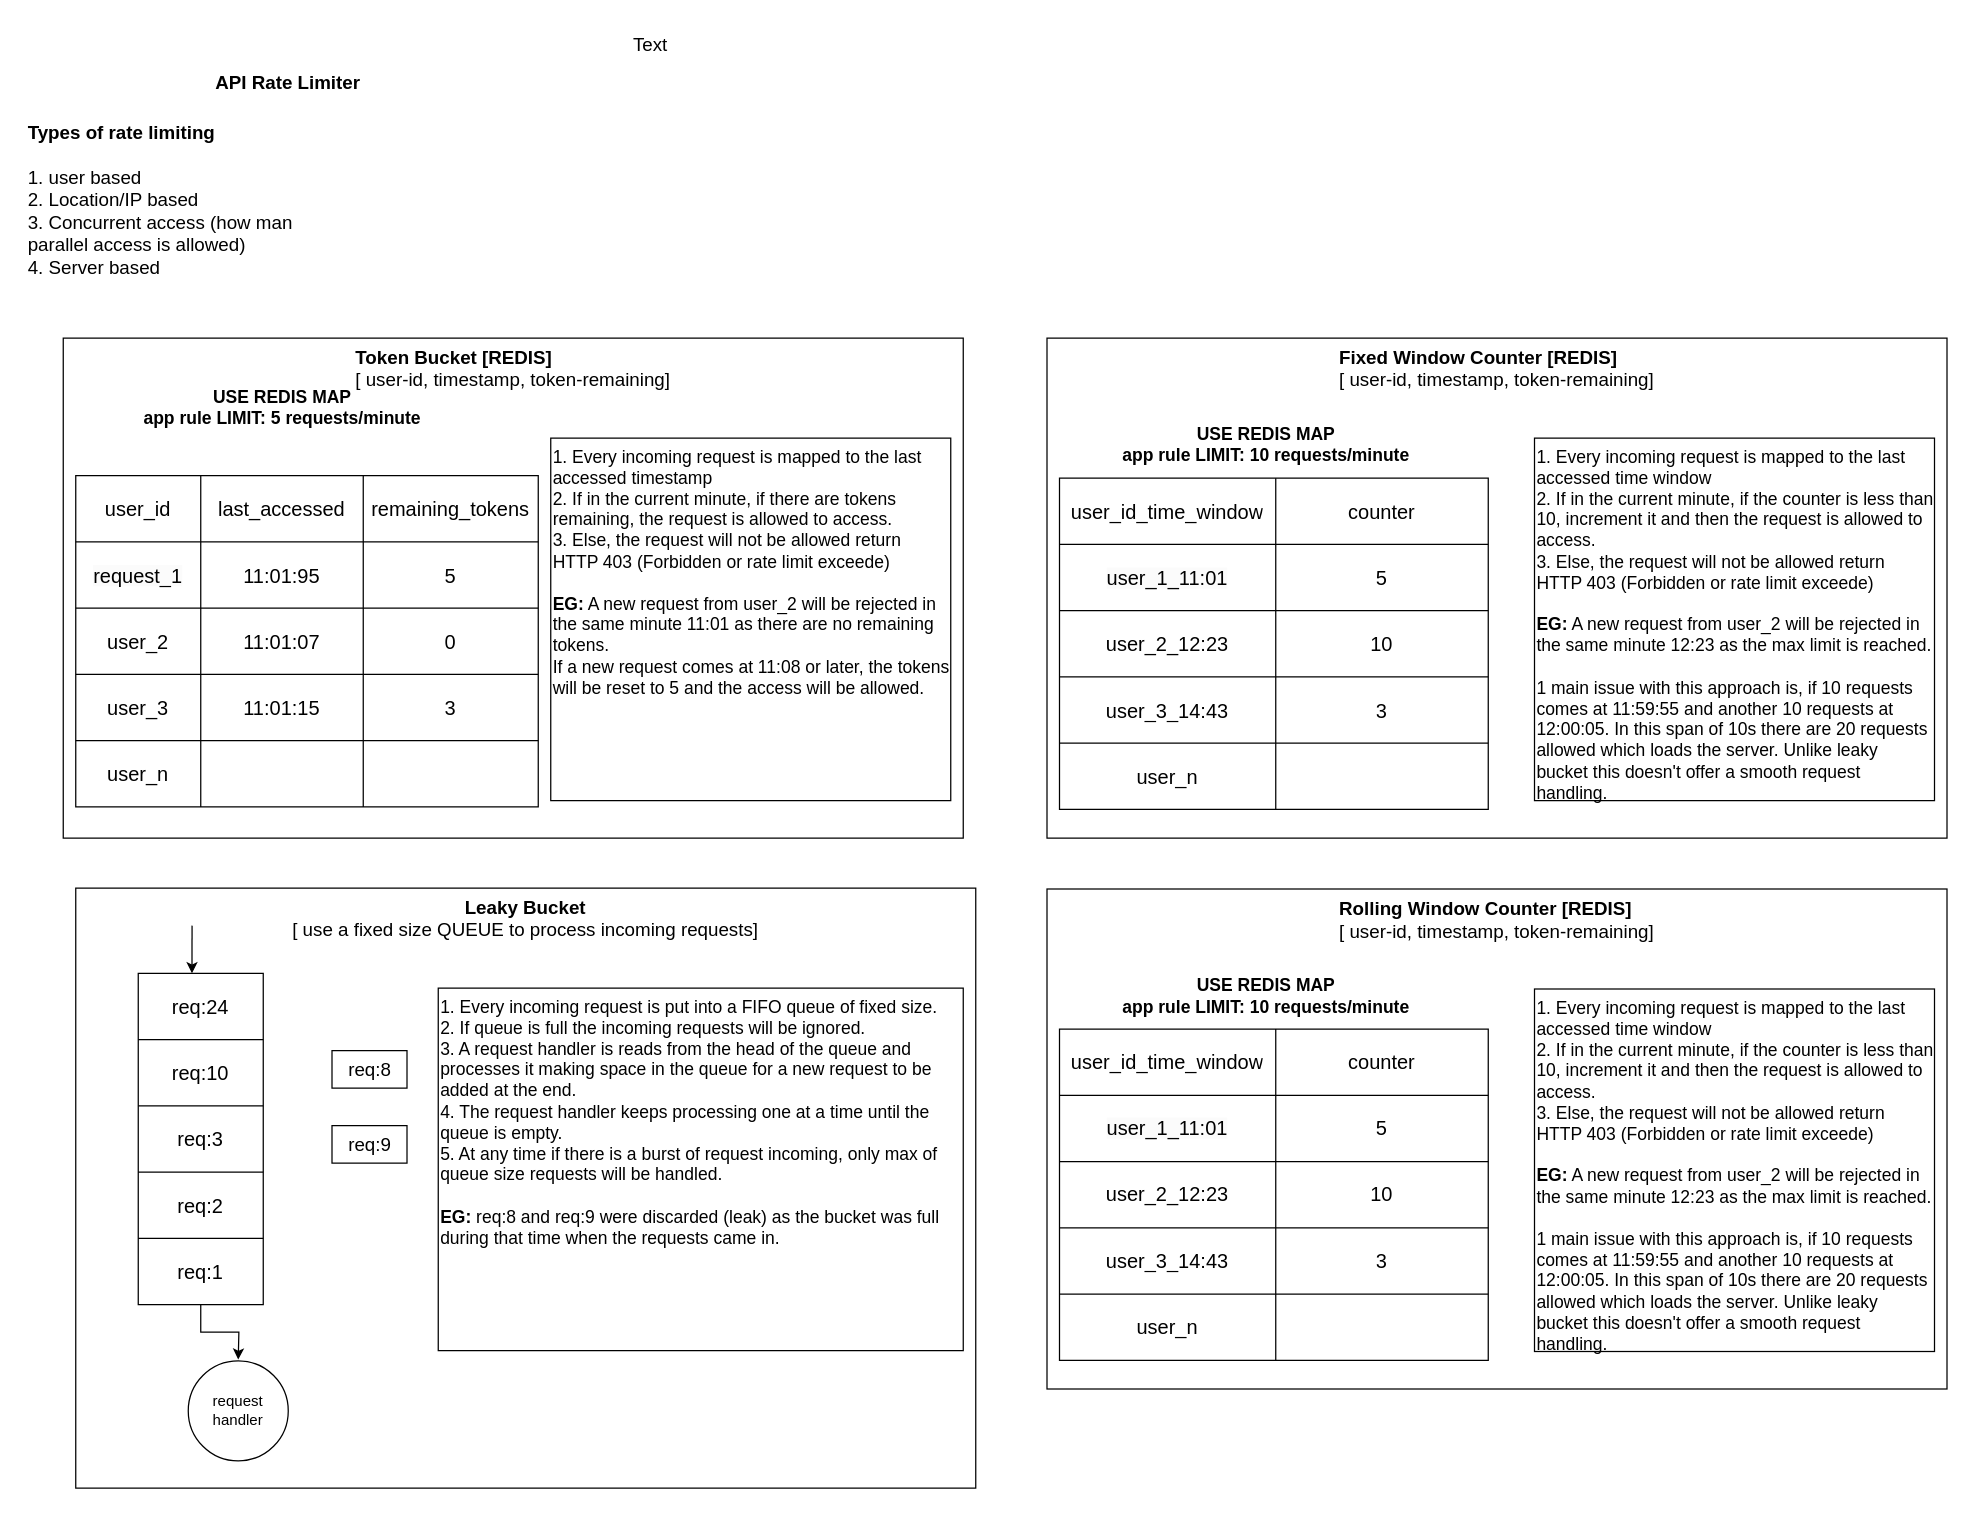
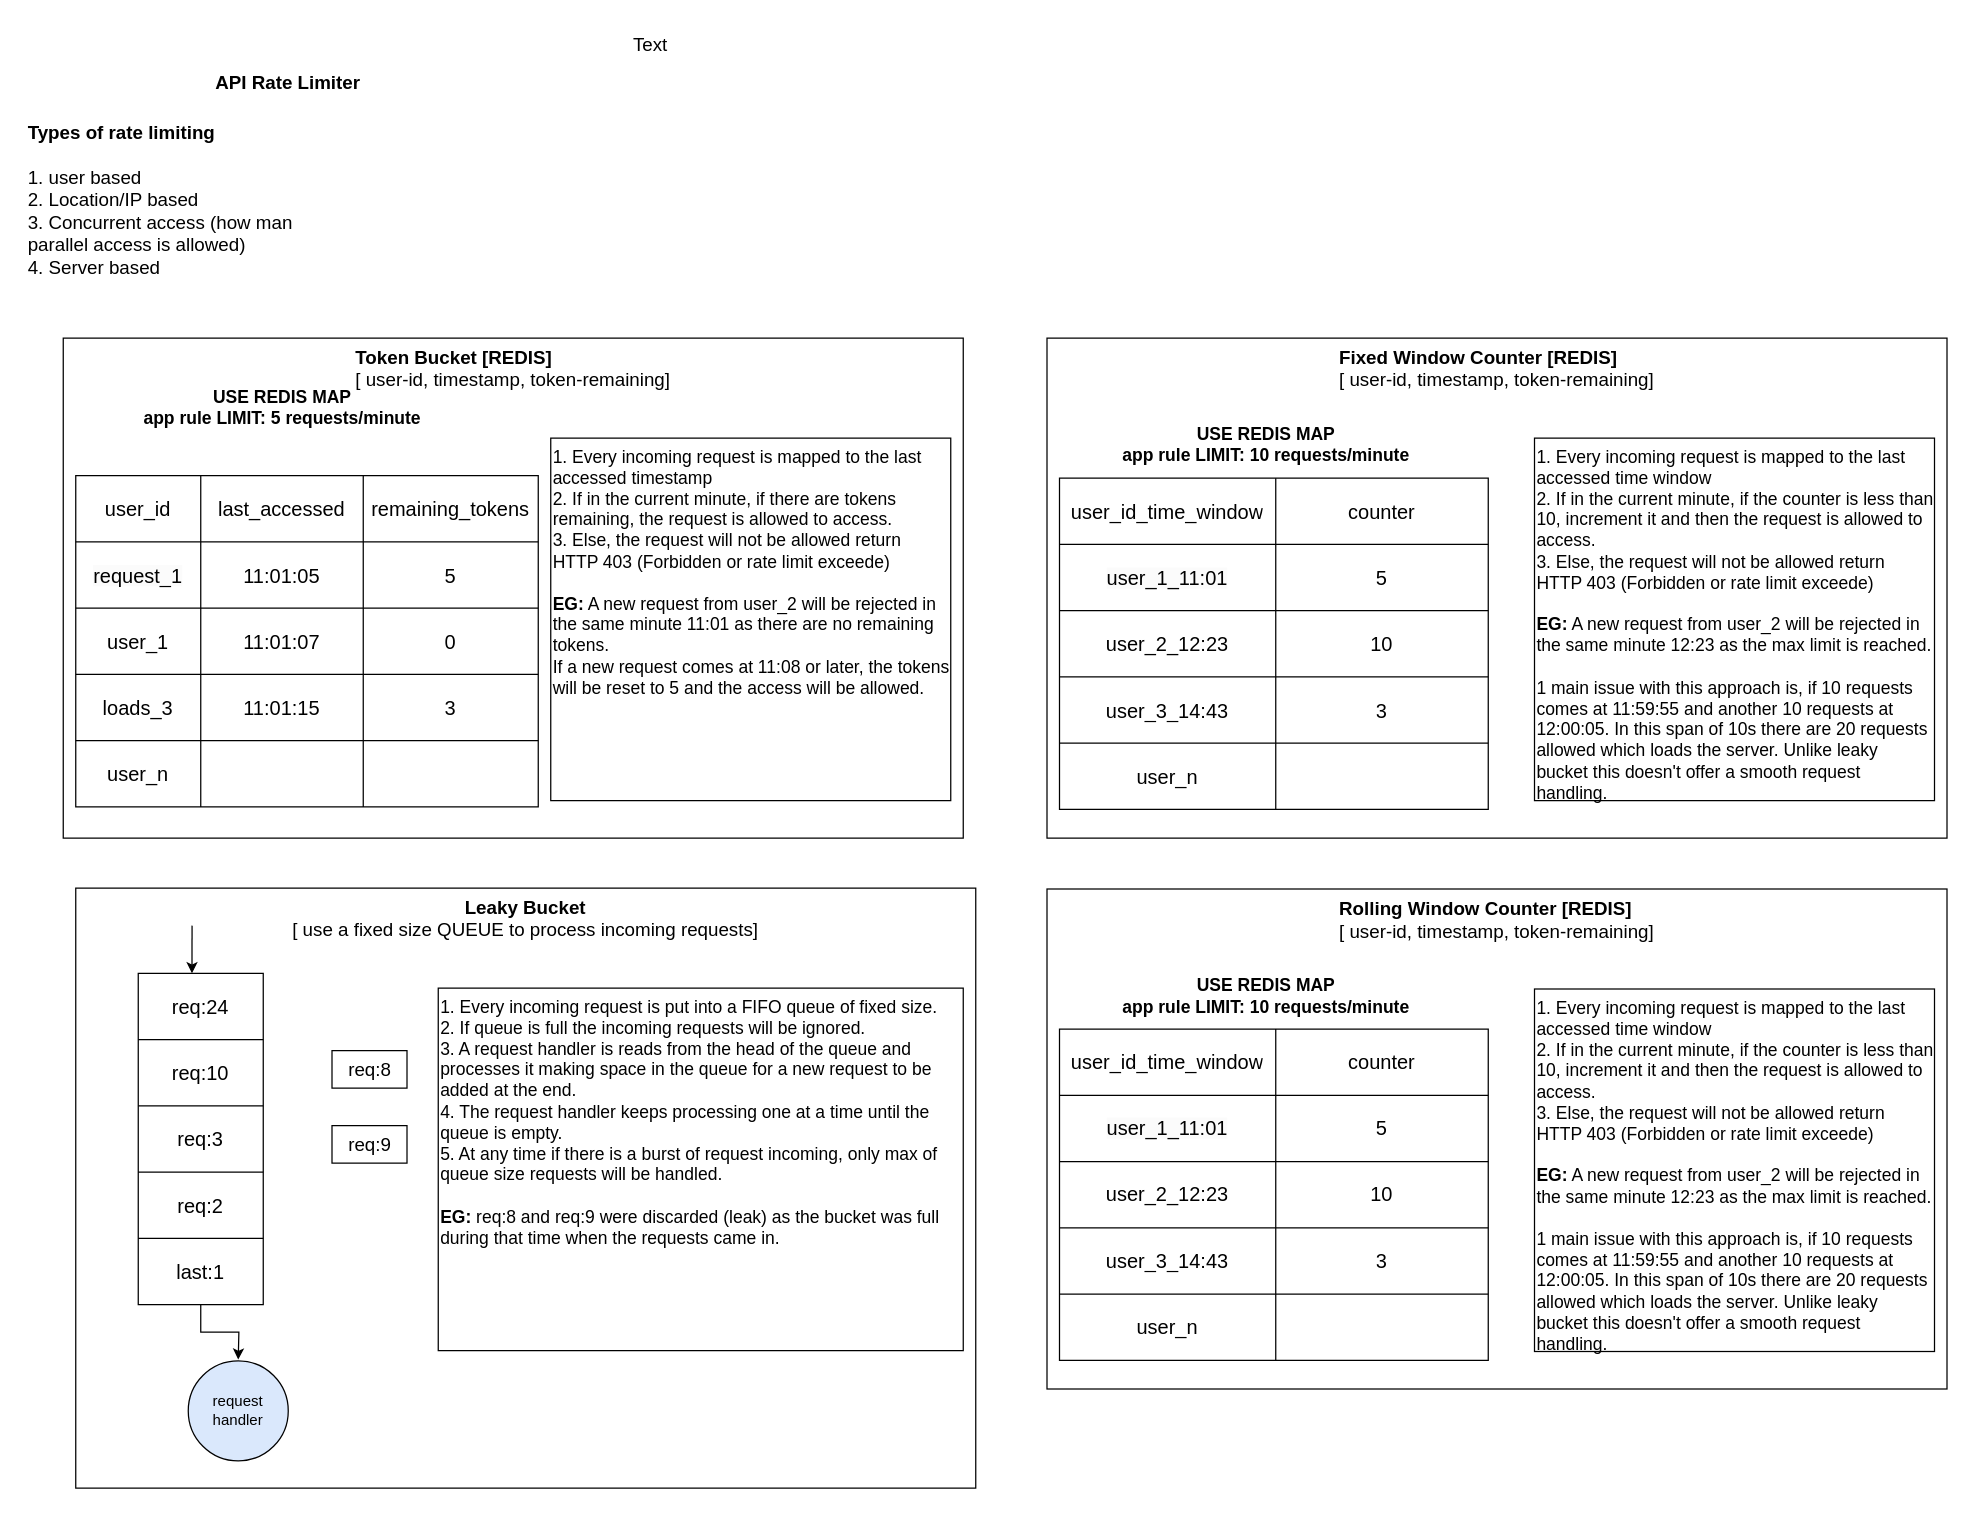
(282, 576) -> (282, 576)
(138, 642) -> (138, 642)
(138, 708) -> (138, 708)
(201, 1272) -> (201, 1272)
(238, 1411) -> (238, 1411)
